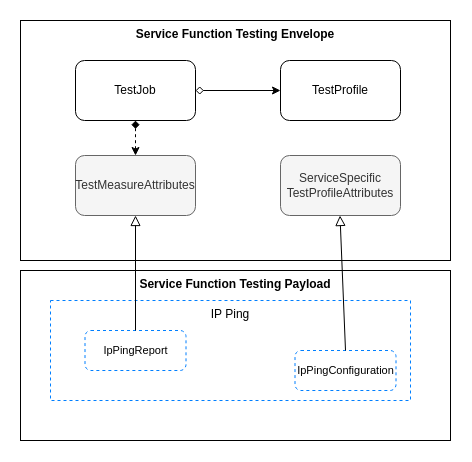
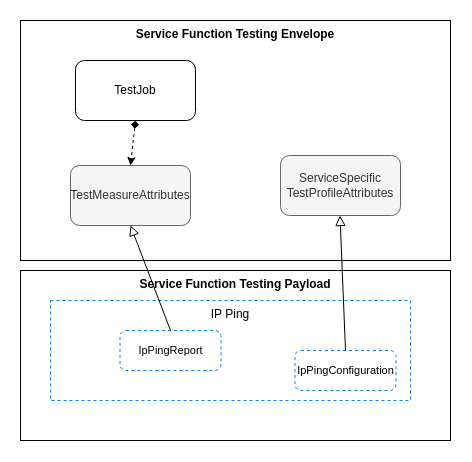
(239, 91) -> none
(341, 91) -> none
(136, 186) -> (131, 196)
(136, 351) -> (171, 351)
